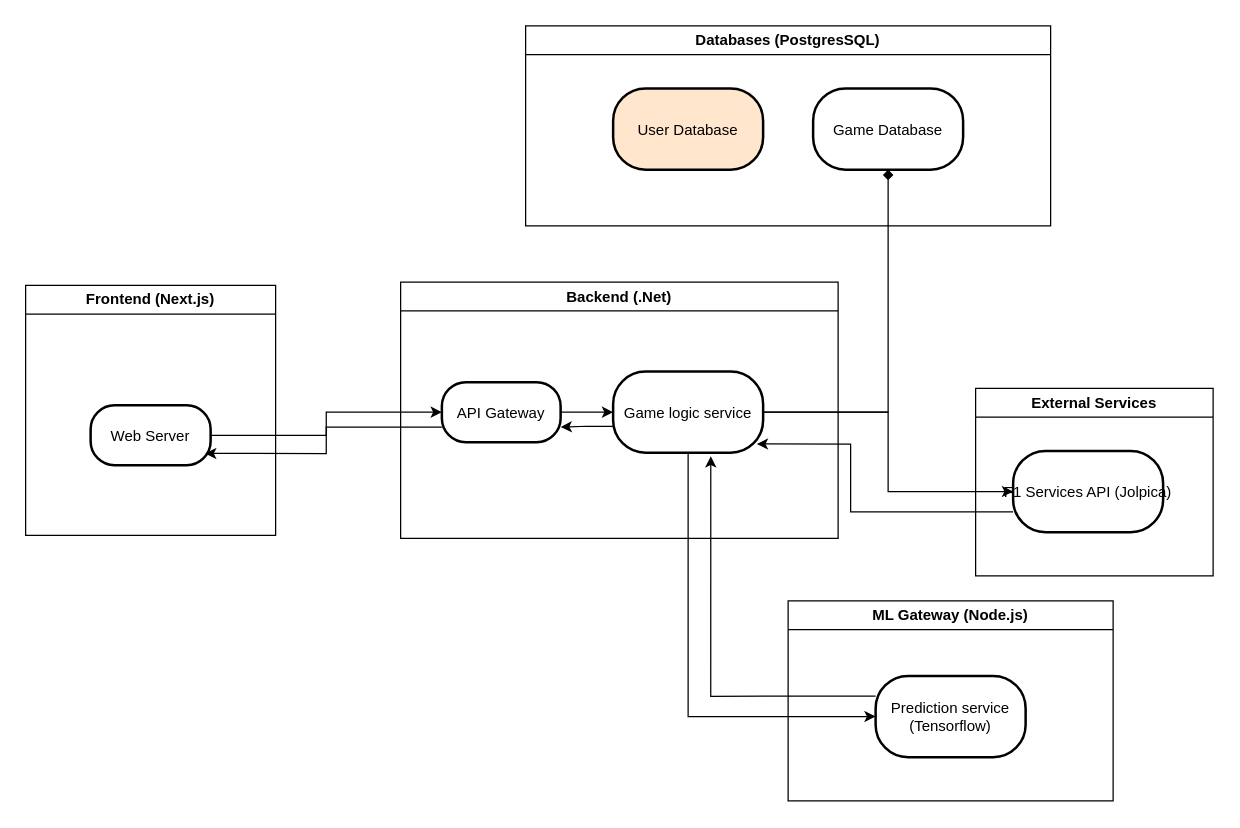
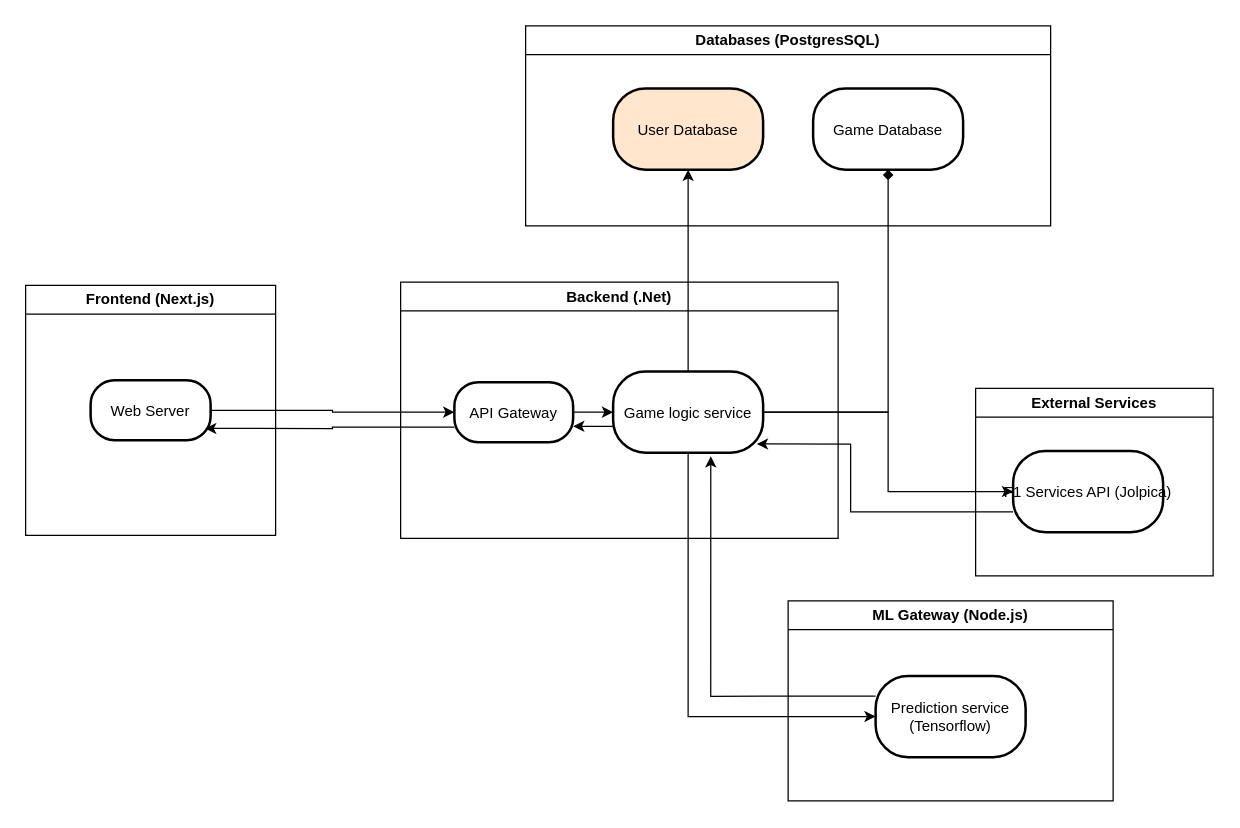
none -> (688, 275)
(501, 412) -> (514, 412)
(151, 435) -> (151, 410)
